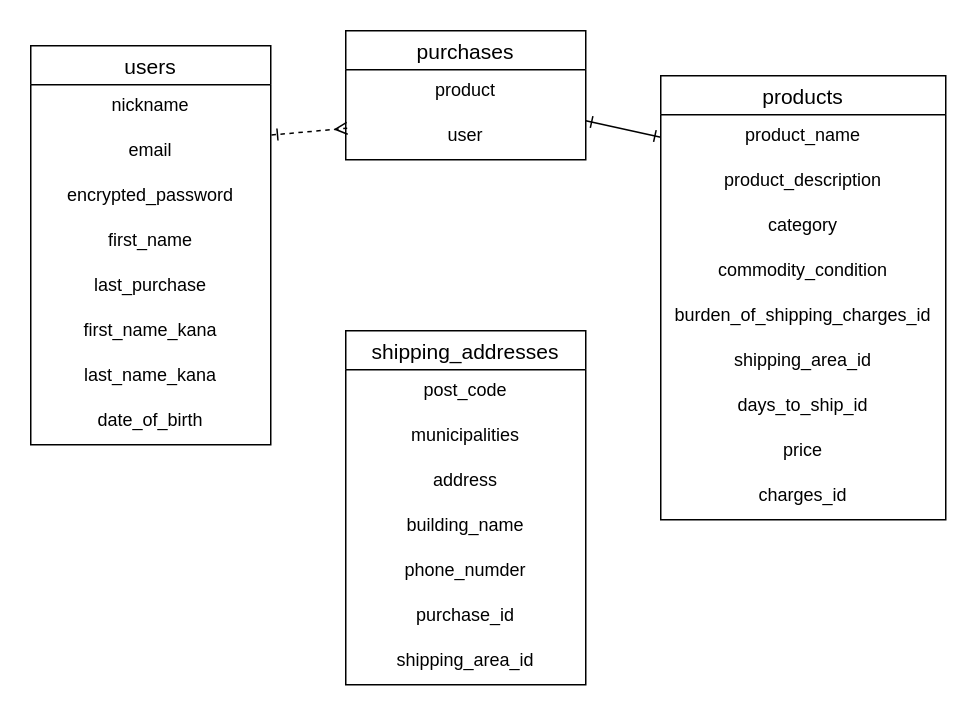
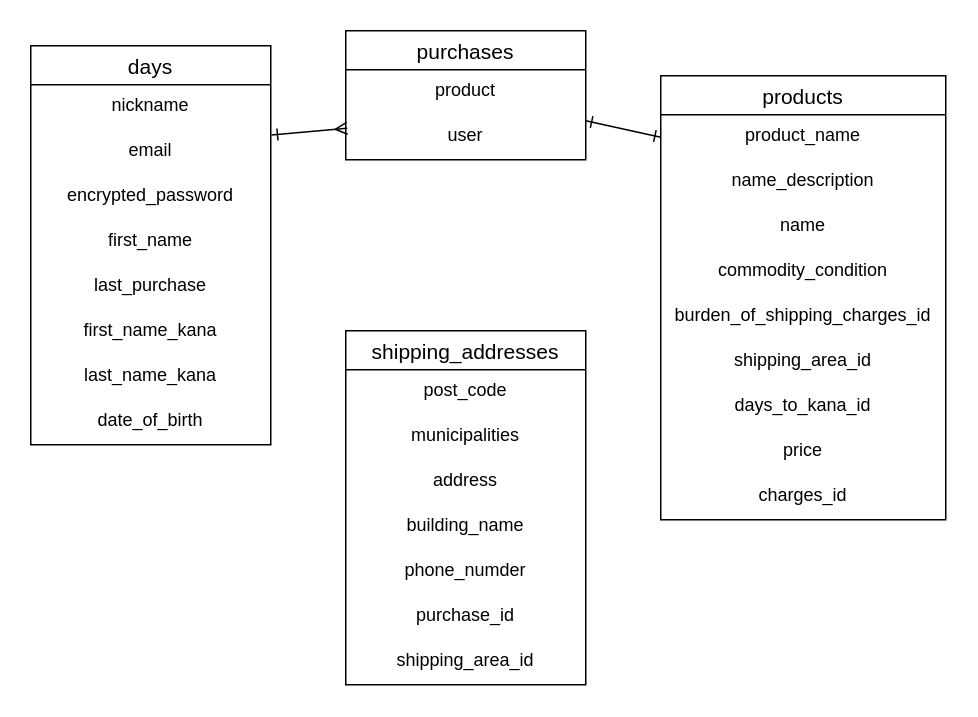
(150, 67) -> (150, 67)
(308, 132) -> (308, 132)
(803, 180) -> (803, 180)
(803, 225) -> (803, 225)
(803, 405) -> (803, 405)
